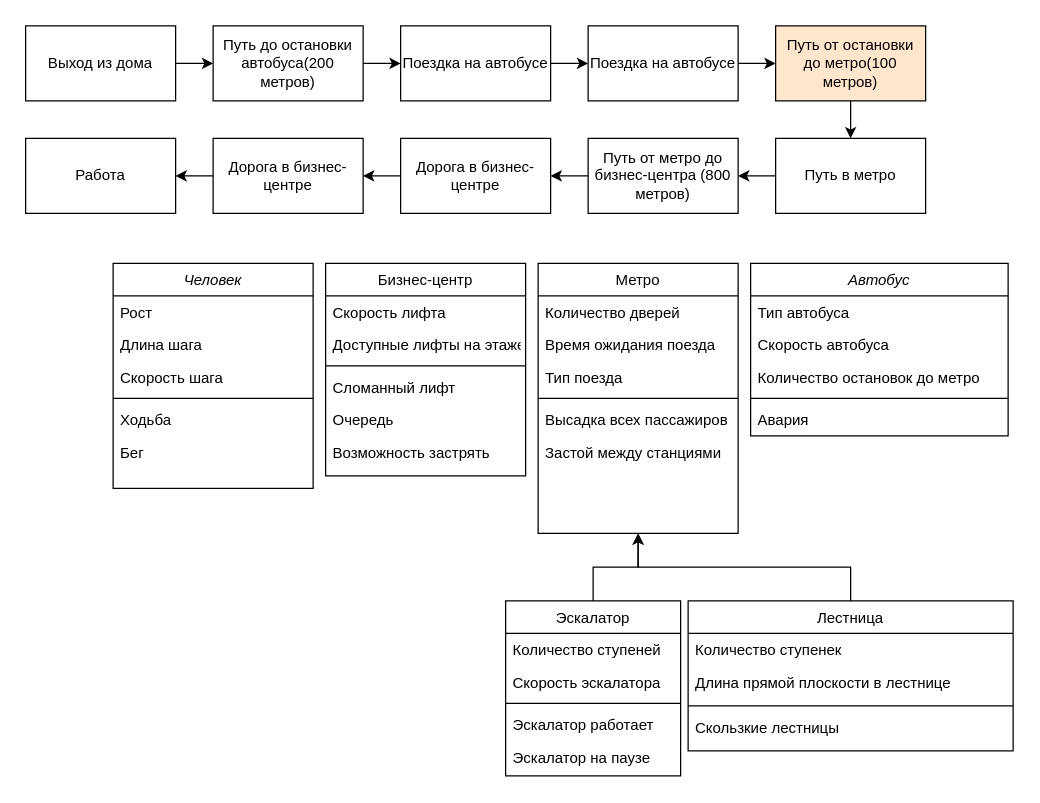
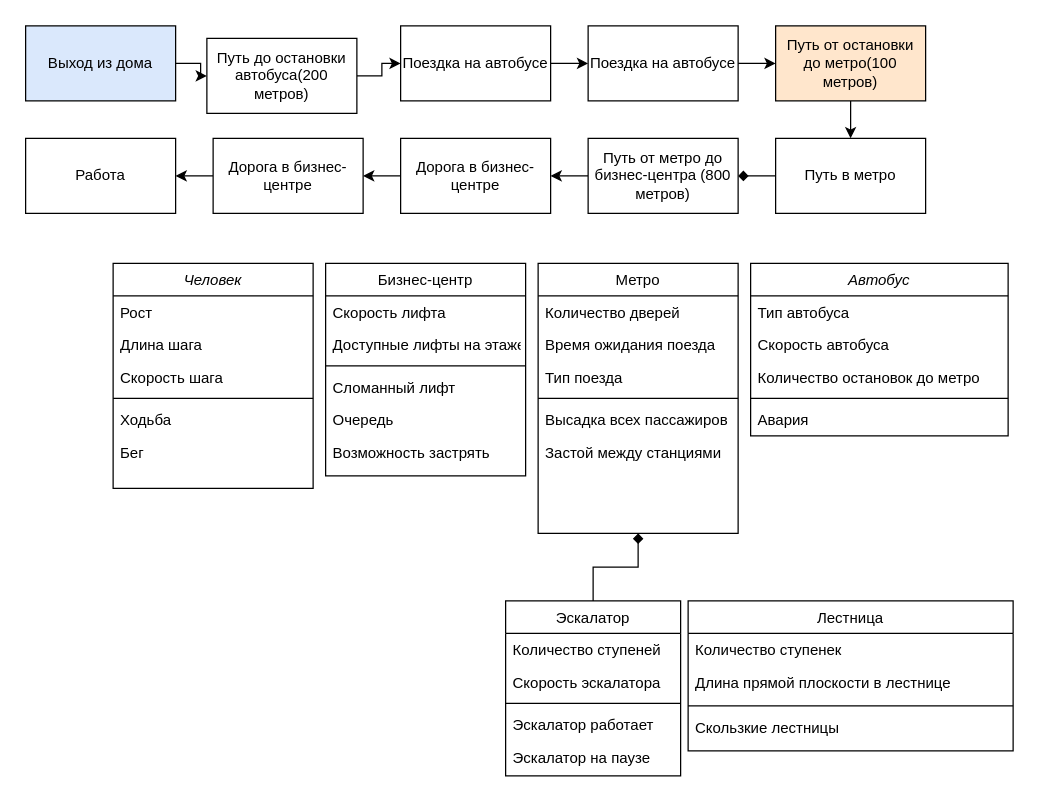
(101, 63) -> (101, 63)
(288, 63) -> (282, 76)
(748, 176) -> (749, 176)
(637, 567) -> (637, 567)
(761, 567) -> none
